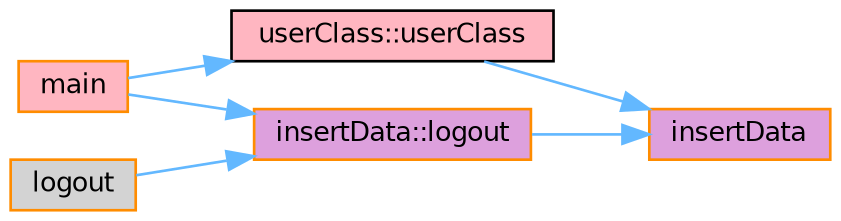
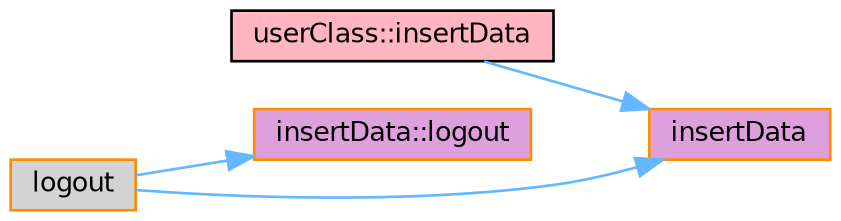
(393, 36) -> (393, 36)
(73, 86) -> none
(577, 134) -> (388, 197)
